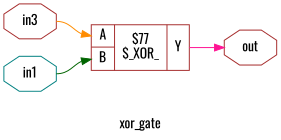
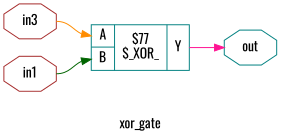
(140, 48) -> (140, 48)
(250, 48) -> (250, 48)
(30, 74) -> (30, 74)
